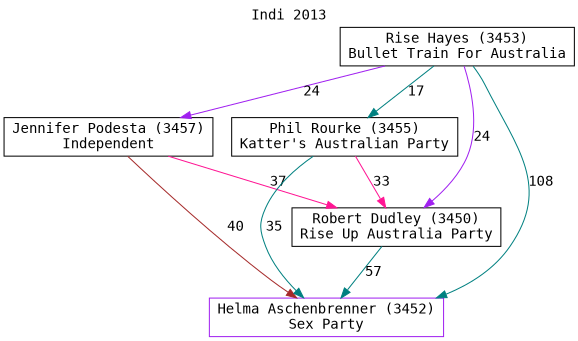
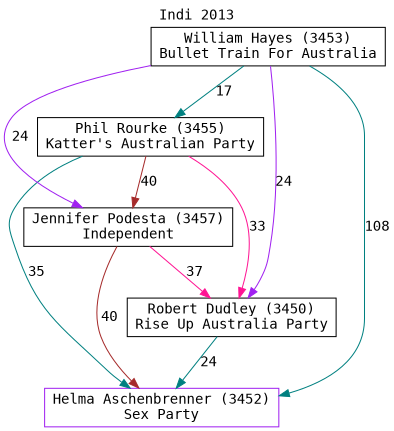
(457, 47) -> (268, 47)
none -> (141, 177)
(374, 272) -> (209, 362)
